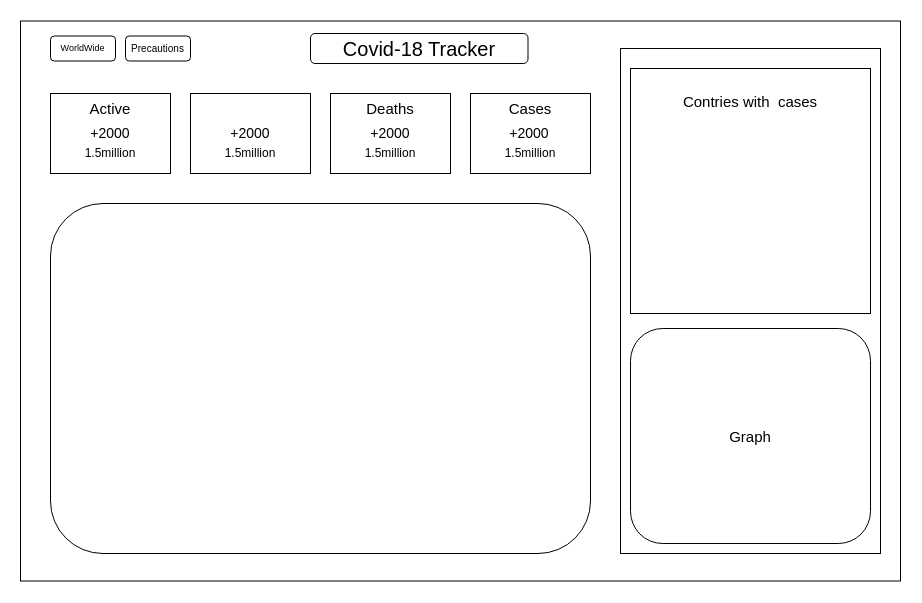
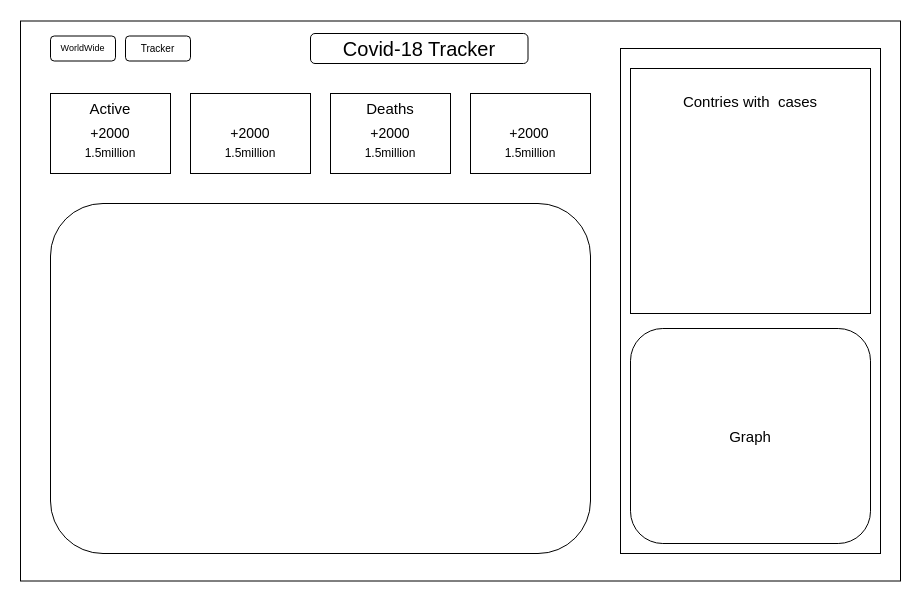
(158, 49) -> (158, 49)
(531, 109) -> none
